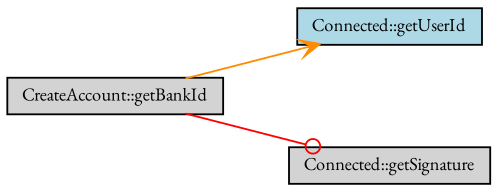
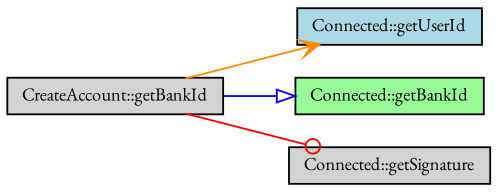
none -> (390, 96)
